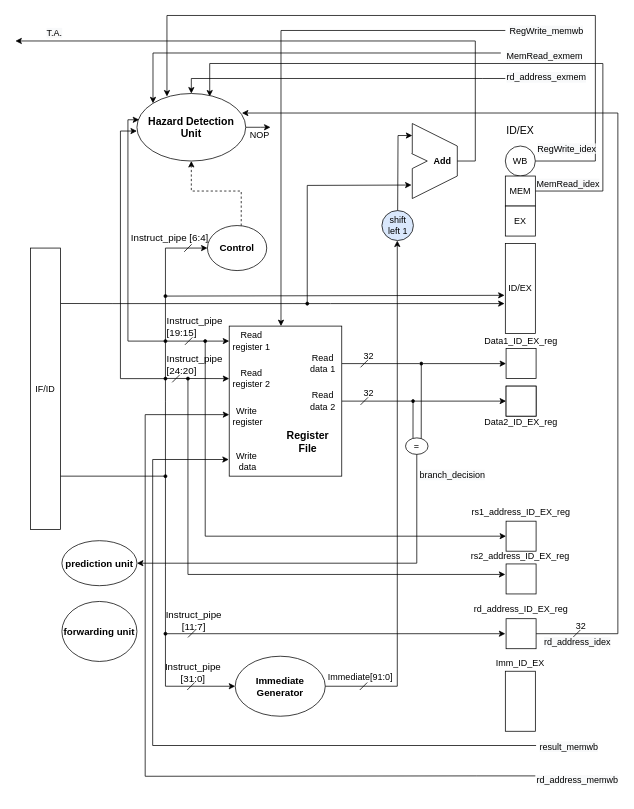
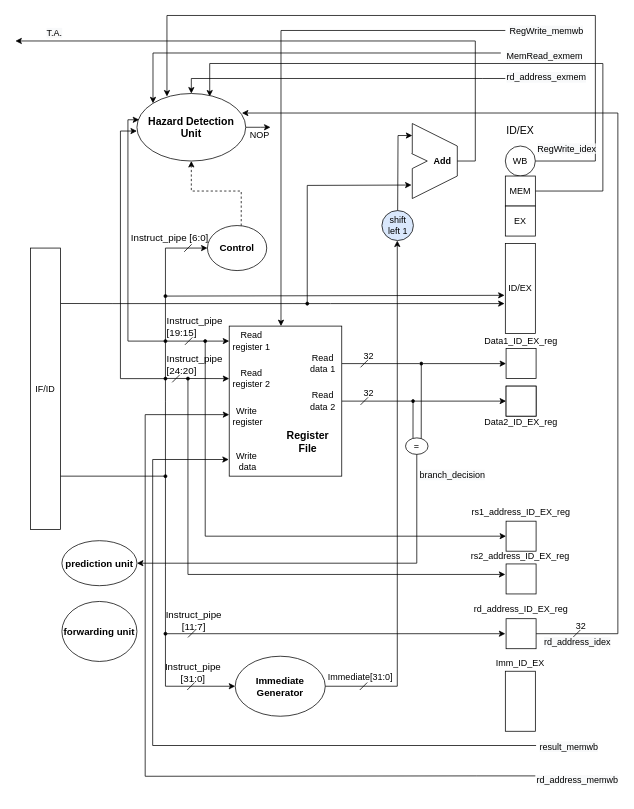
(569, 185) -> none
(170, 237) -> (170, 237)
(360, 677) -> (360, 677)
